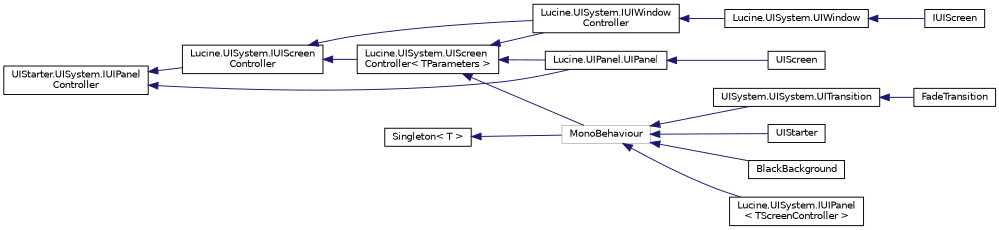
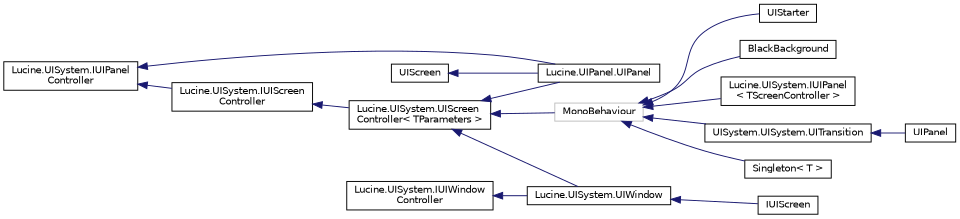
(425, 28) -> none
(522, 38) -> (520, 160)
(722, 60) -> (498, 73)
(76, 80) -> (71, 76)
(955, 97) -> (931, 133)
(521, 136) -> (687, 145)
